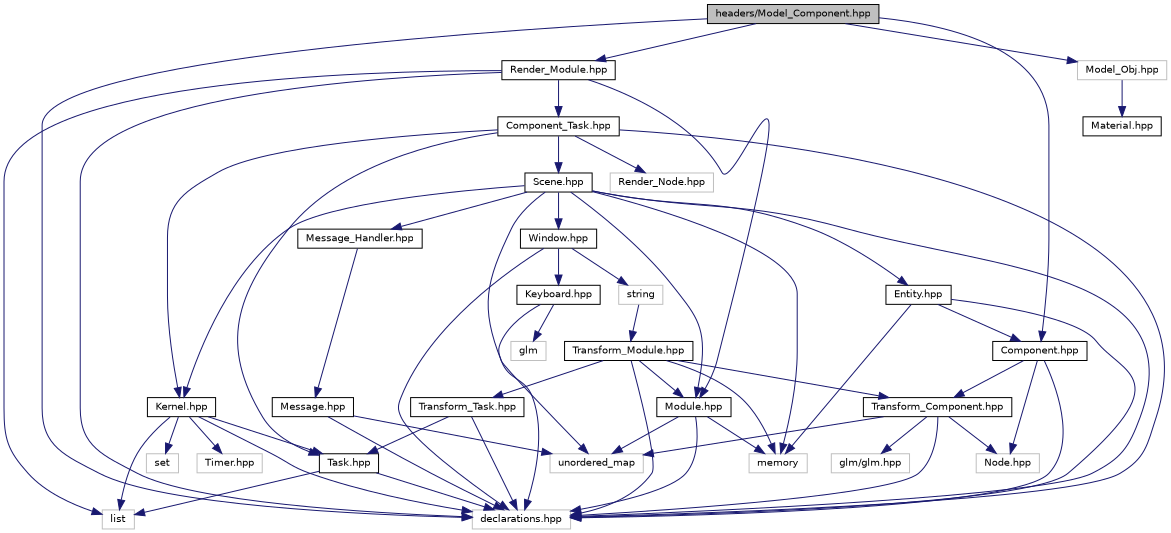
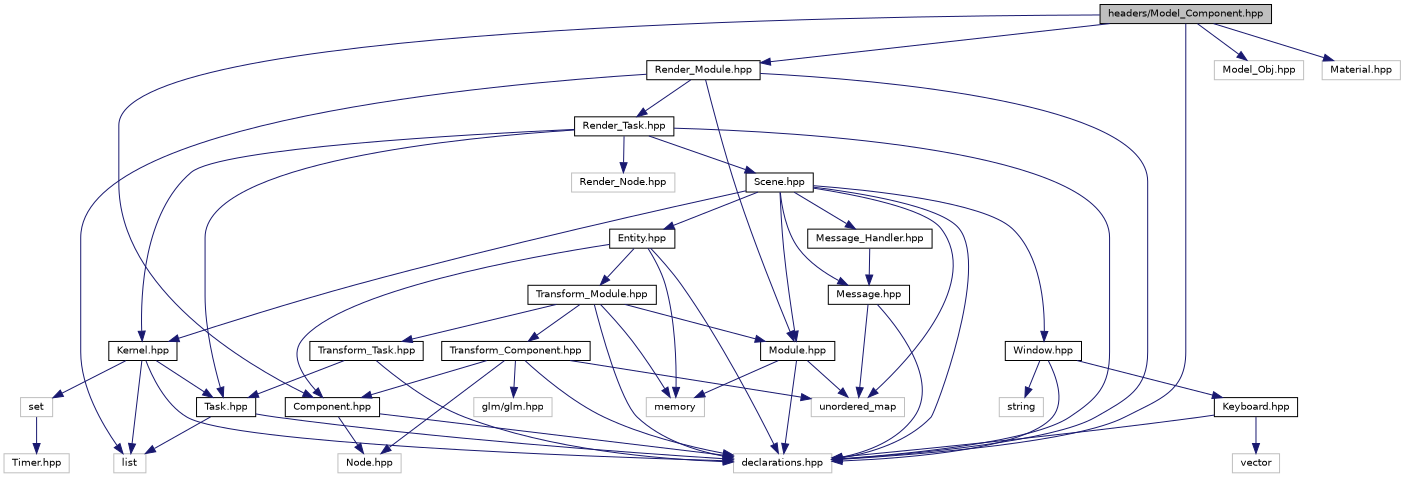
(1122, 93) -> (1269, 41)
(559, 126) -> (624, 126)
(1122, 126) -> (1361, 70)
(773, 260) -> (796, 245)
(636, 318) -> (621, 263)
(528, 351) -> (1256, 463)
(993, 377) -> (429, 378)
(202, 431) -> (37, 430)
